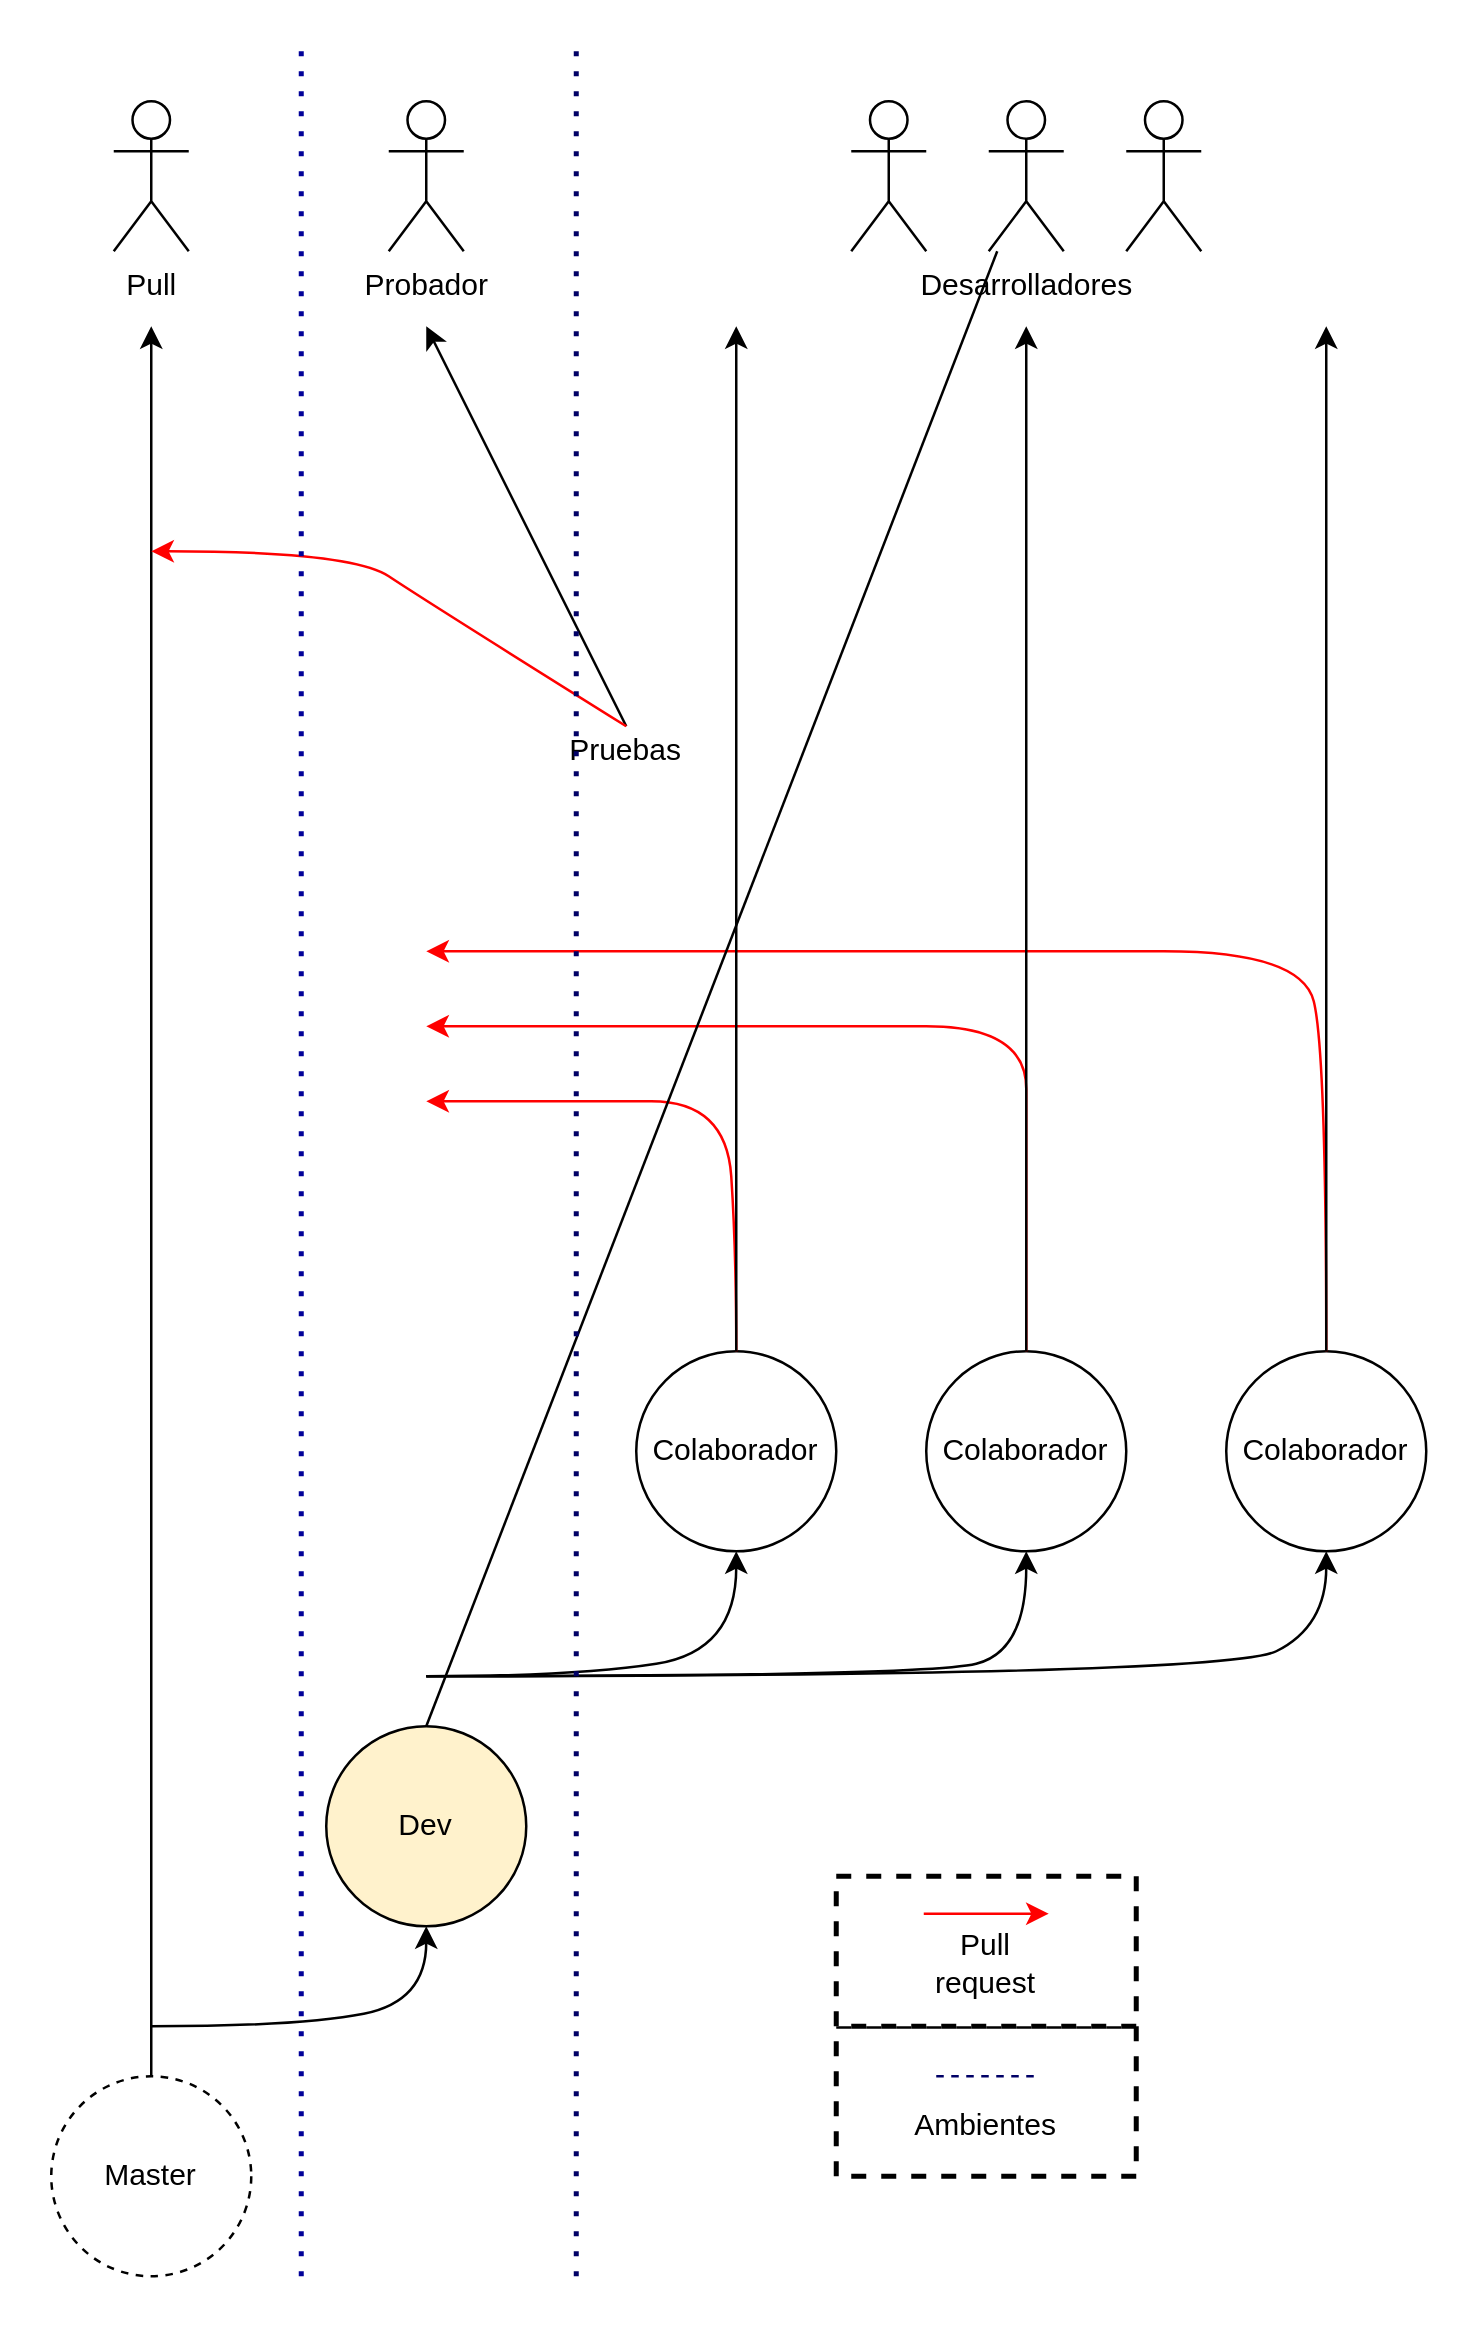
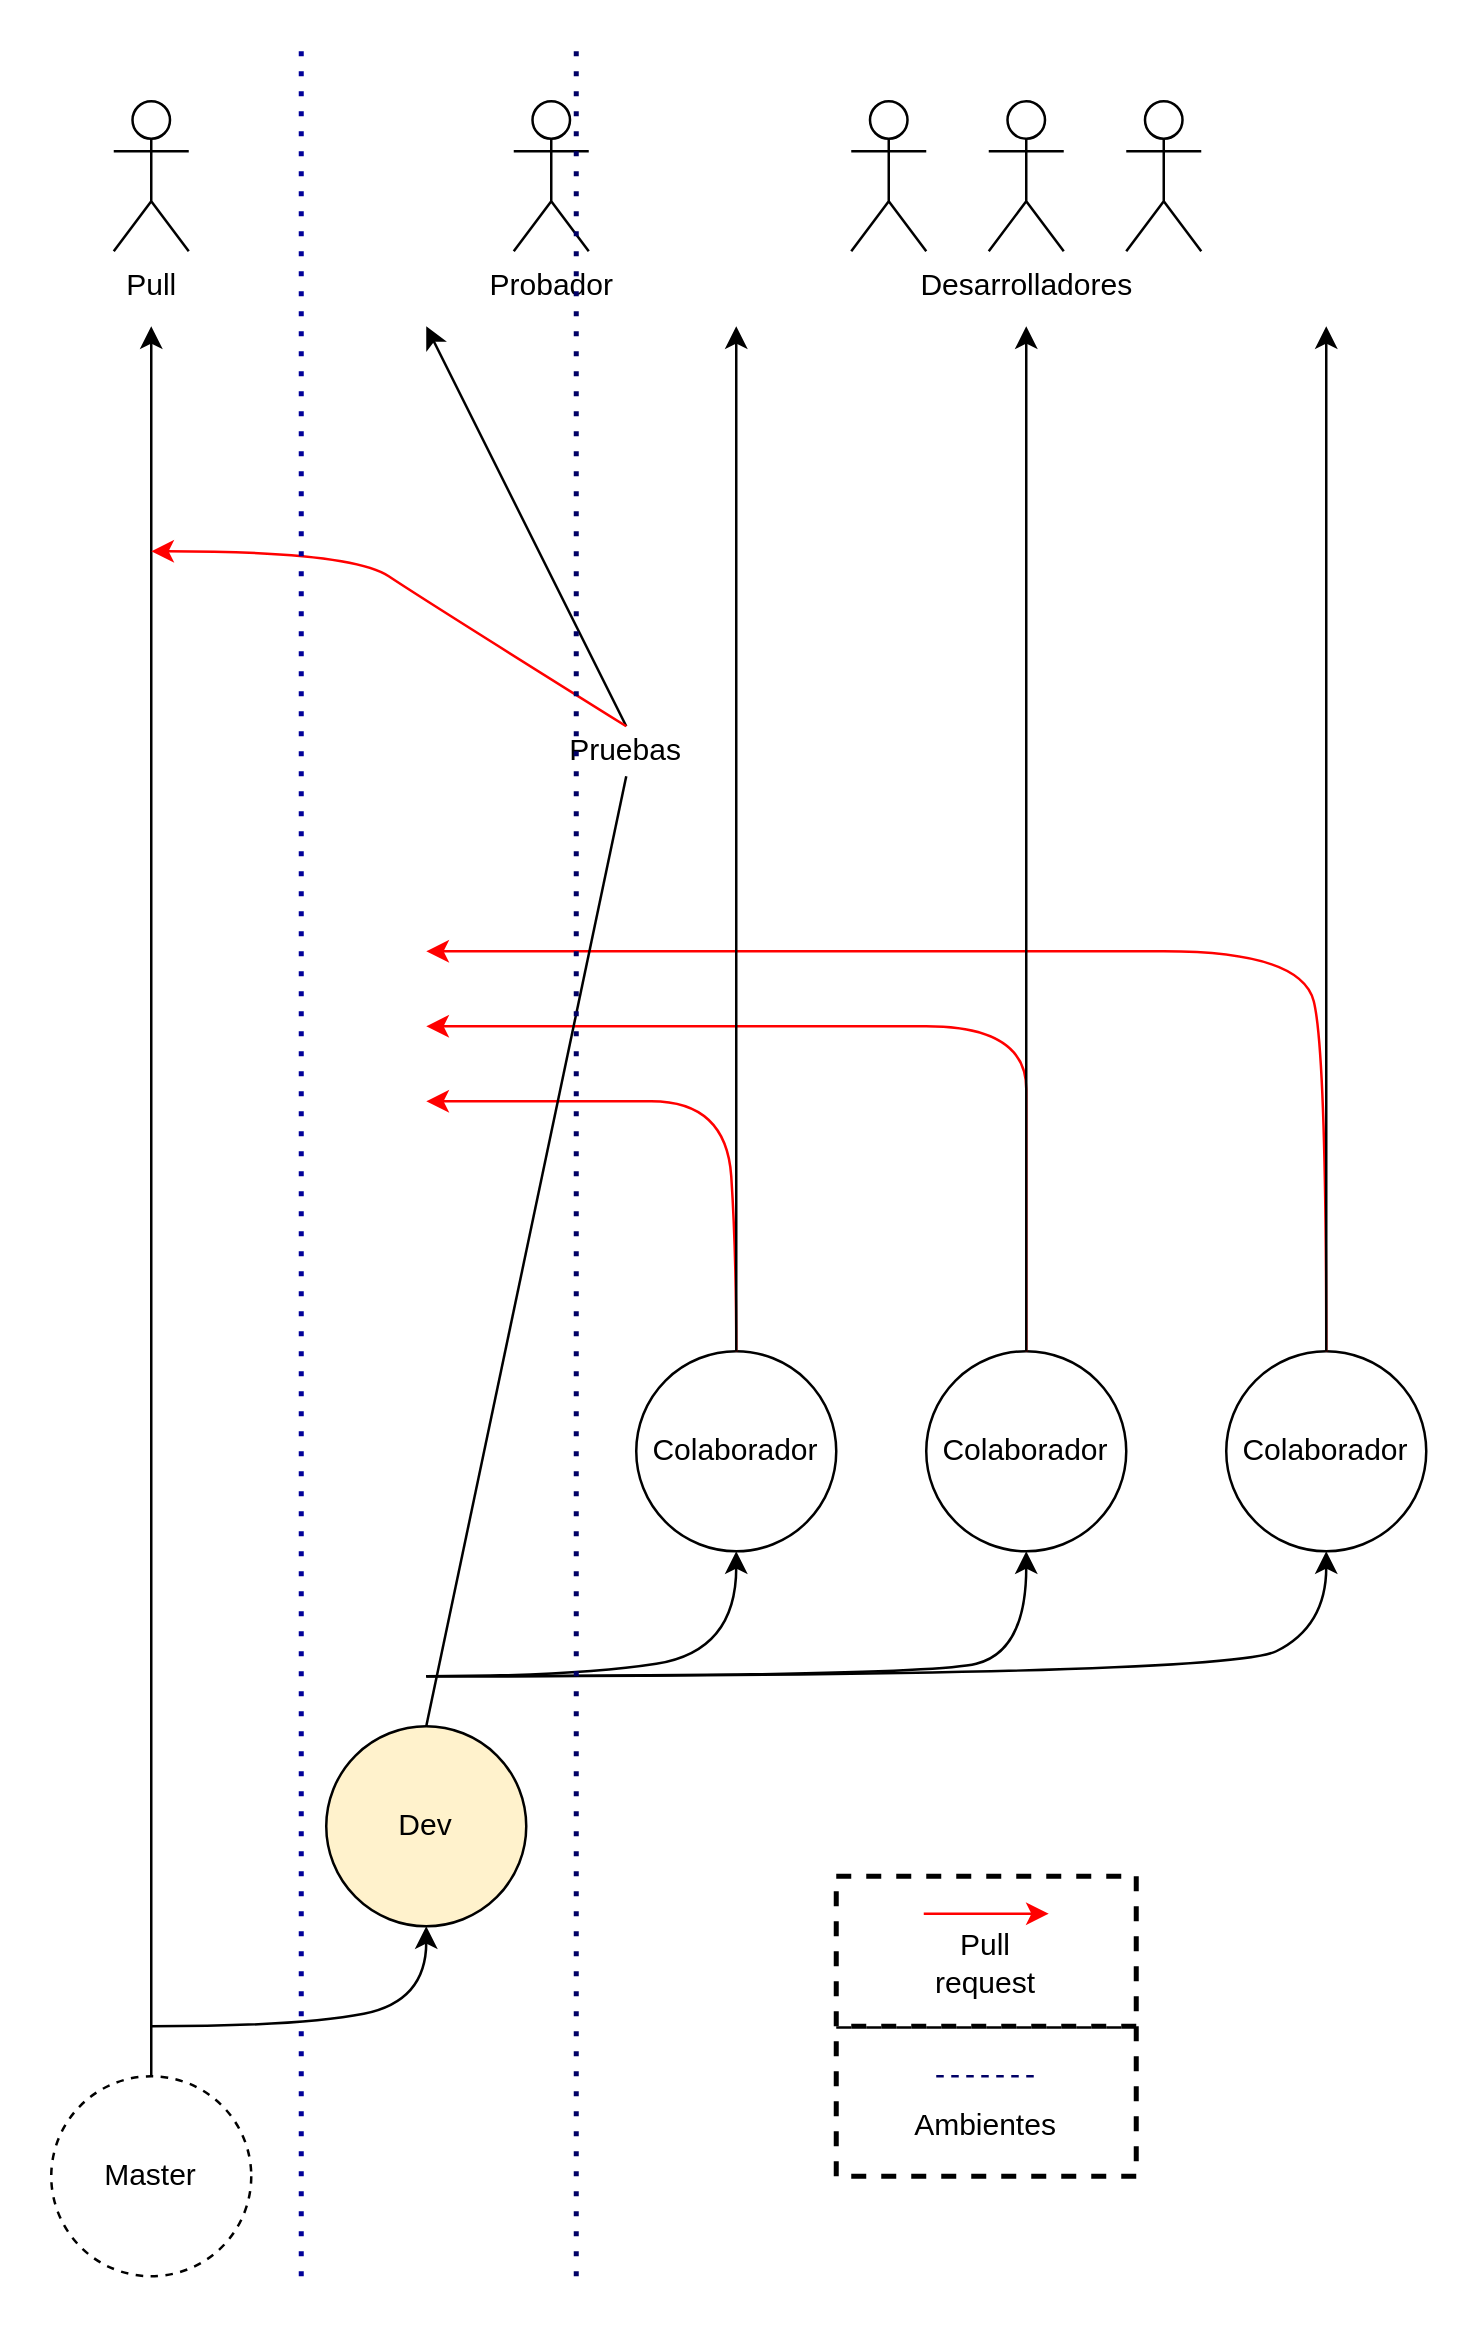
(426, 176) -> (551, 176)
(868, 584) -> (497, 1389)
